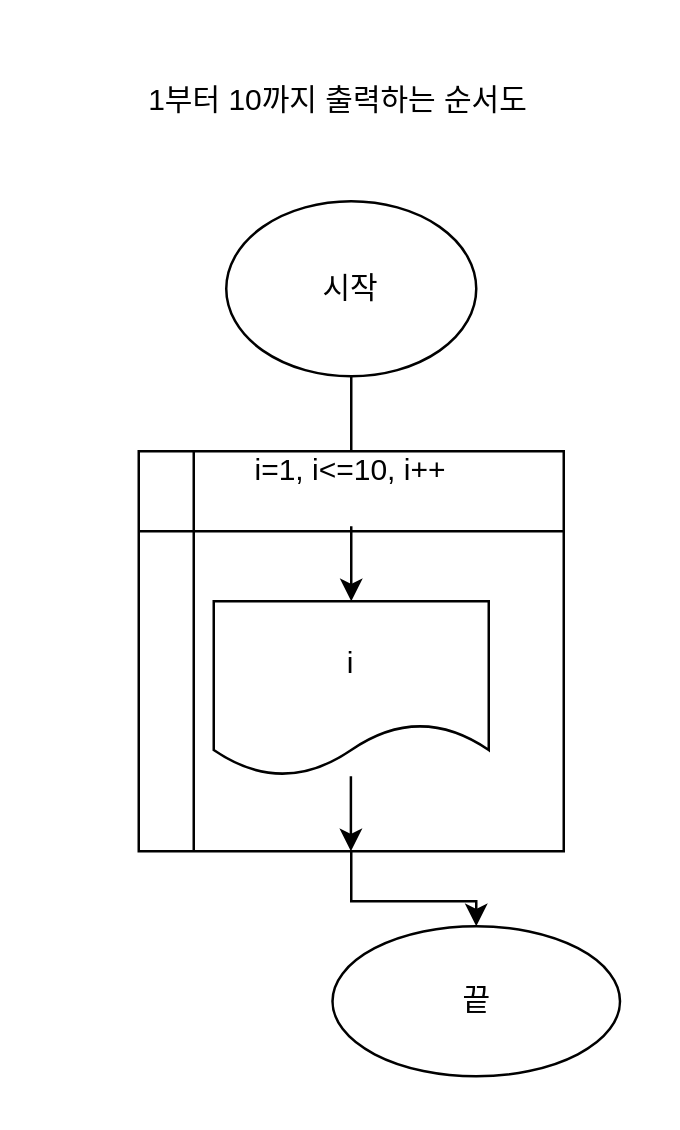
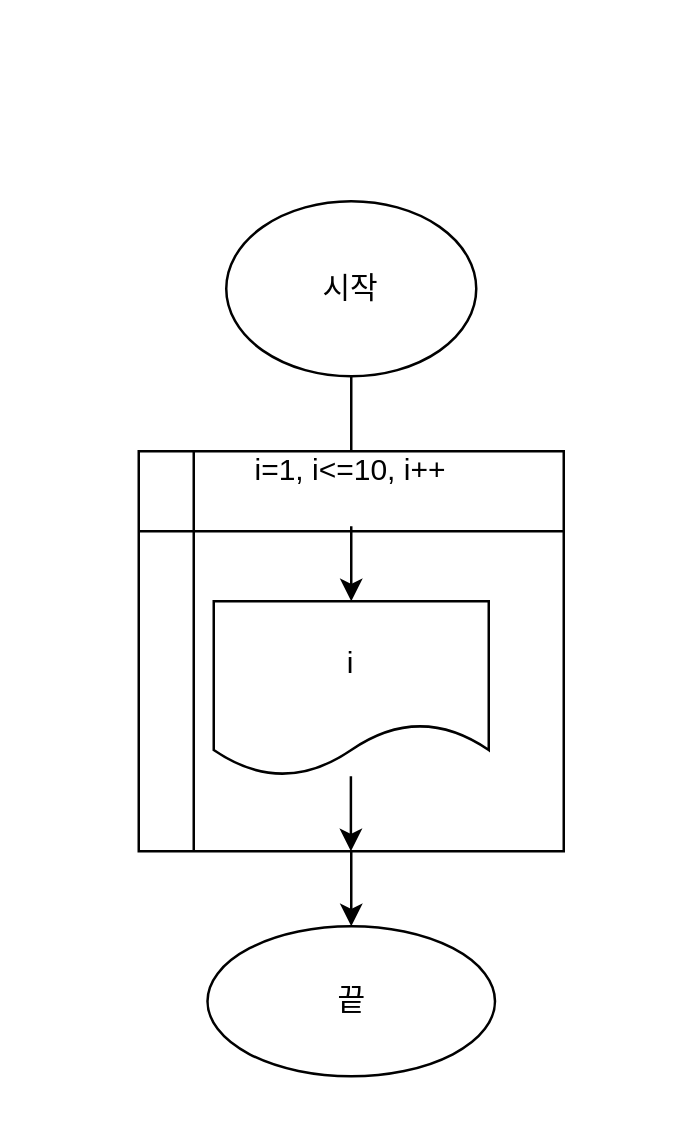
(339, 101) -> none
(476, 1001) -> (351, 1001)
